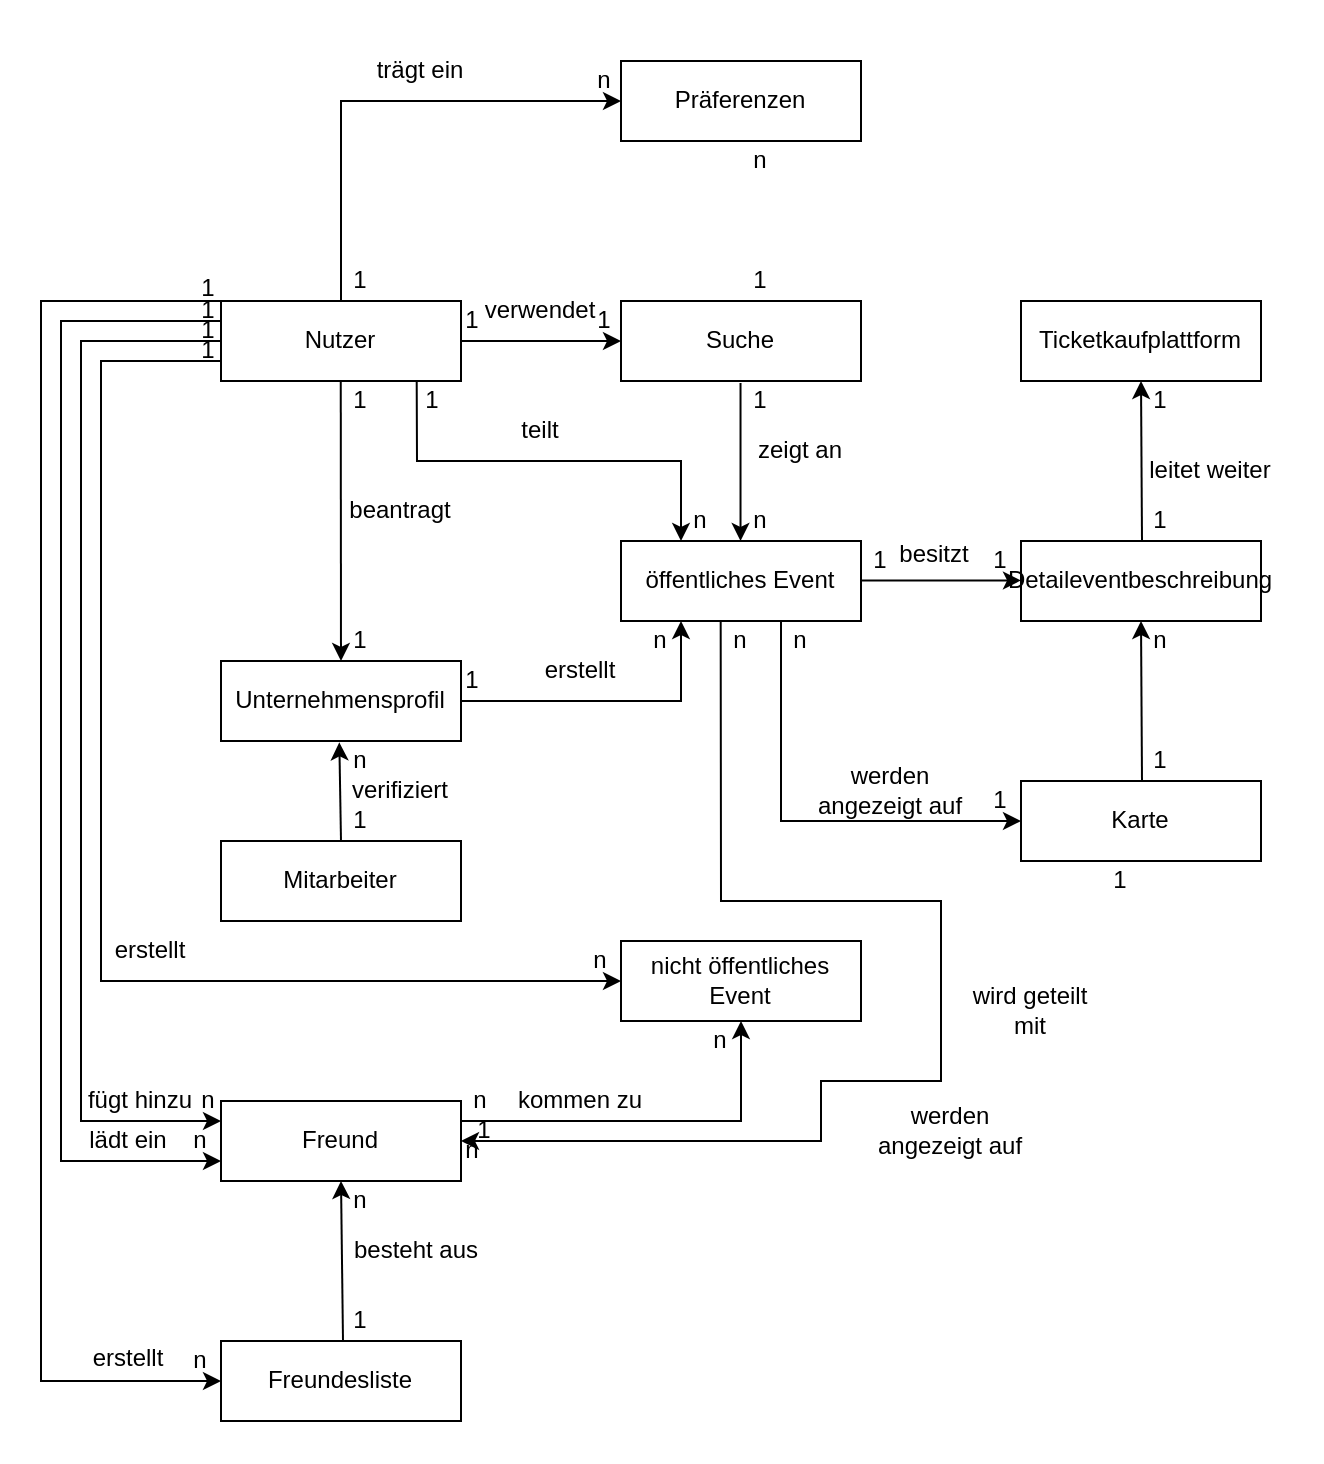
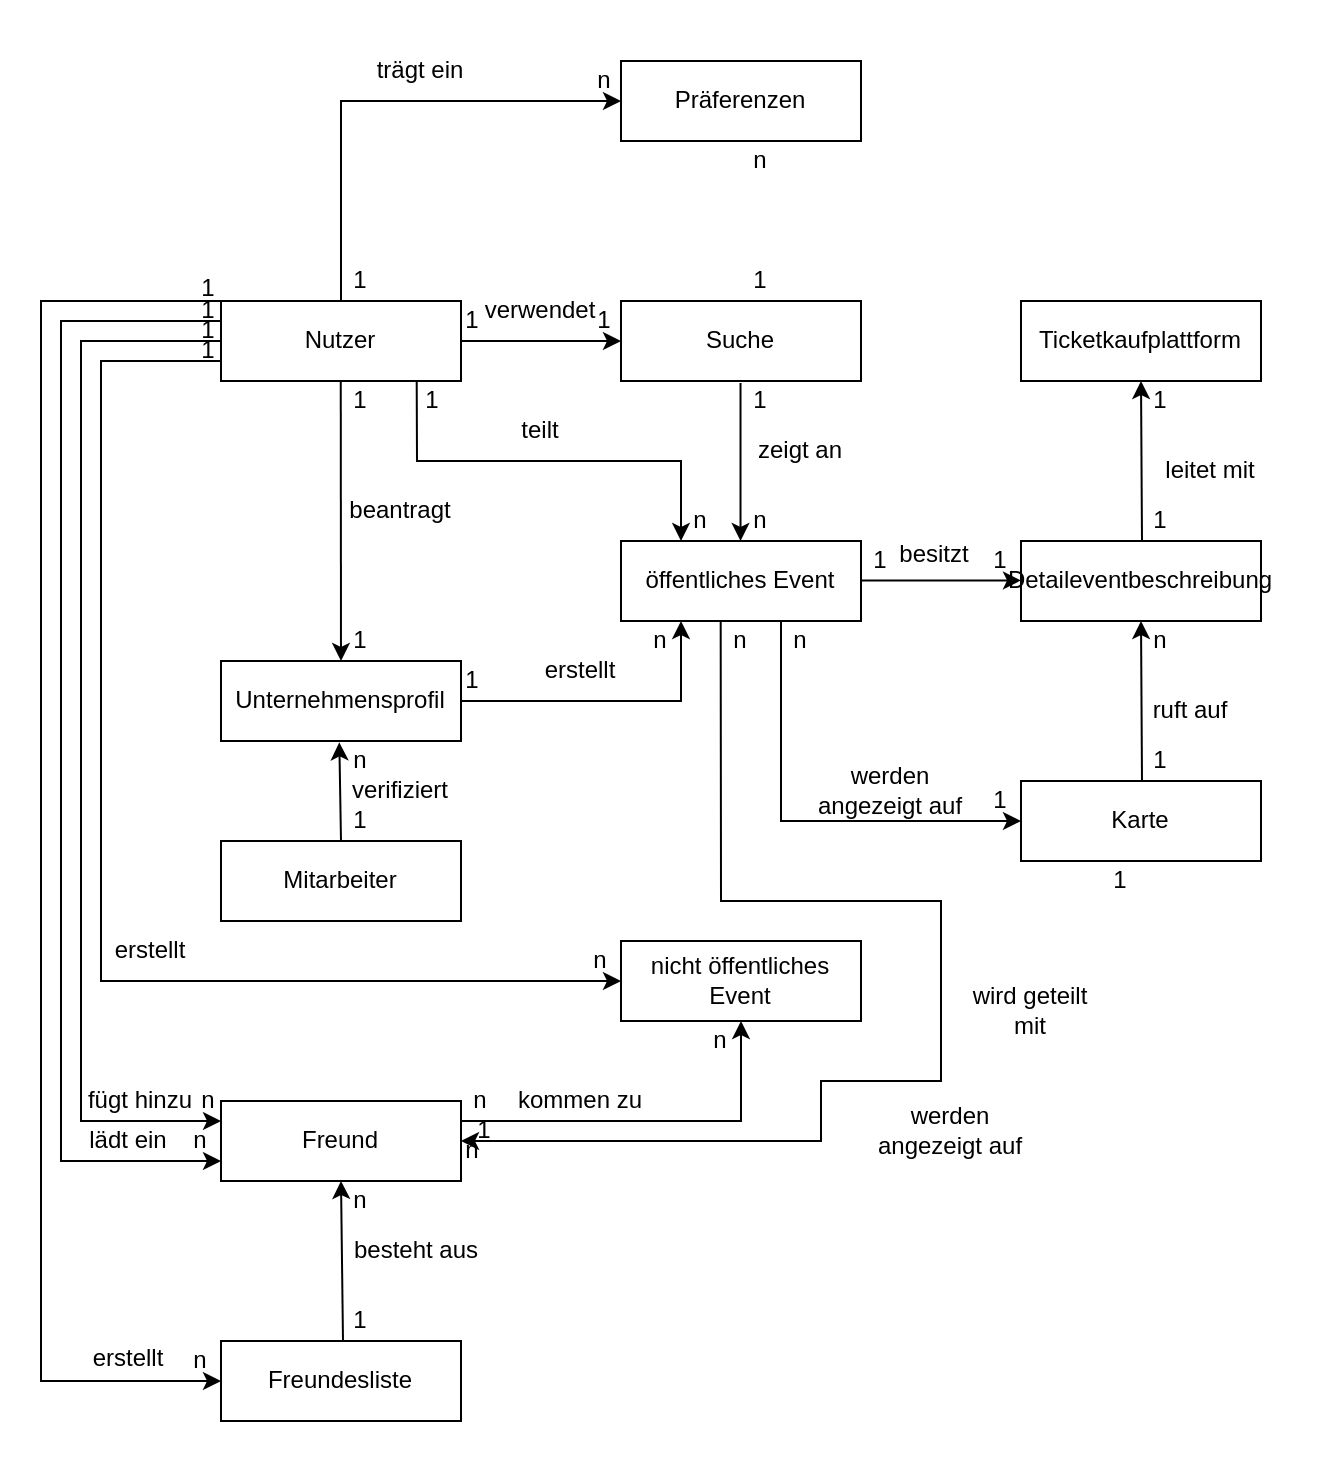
(1211, 471) -> (1211, 471)
none -> (1191, 711)
